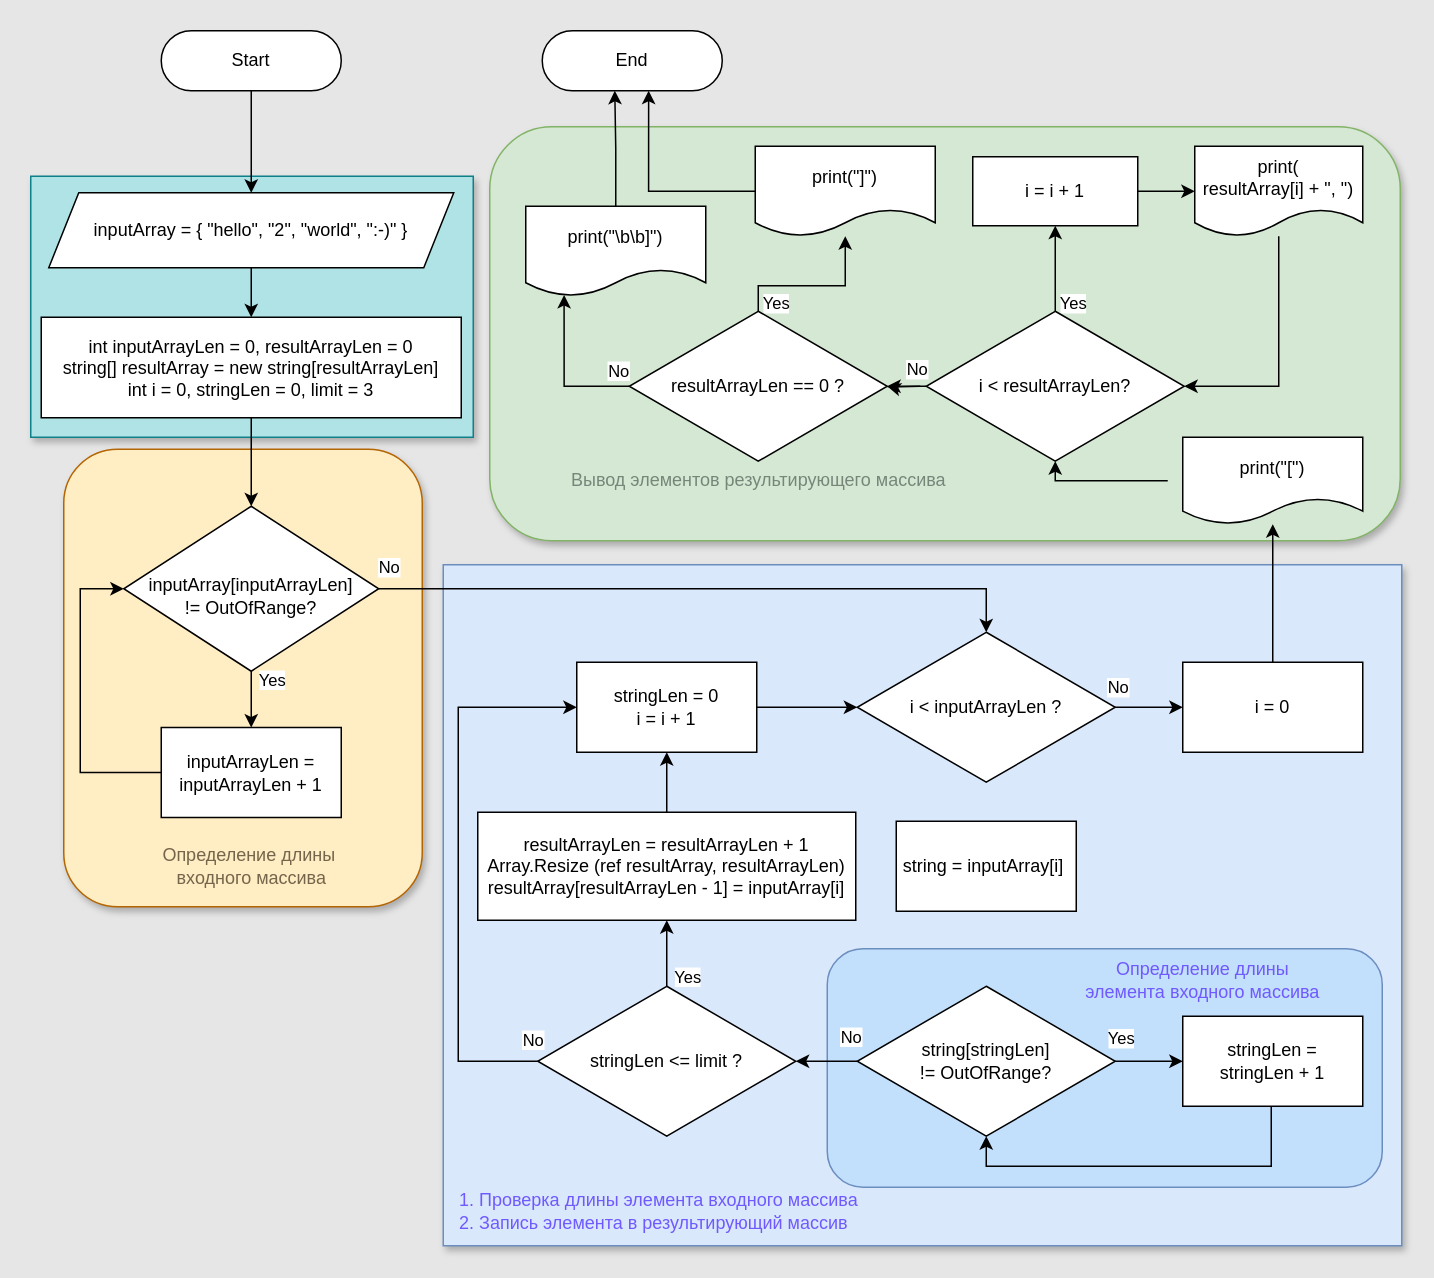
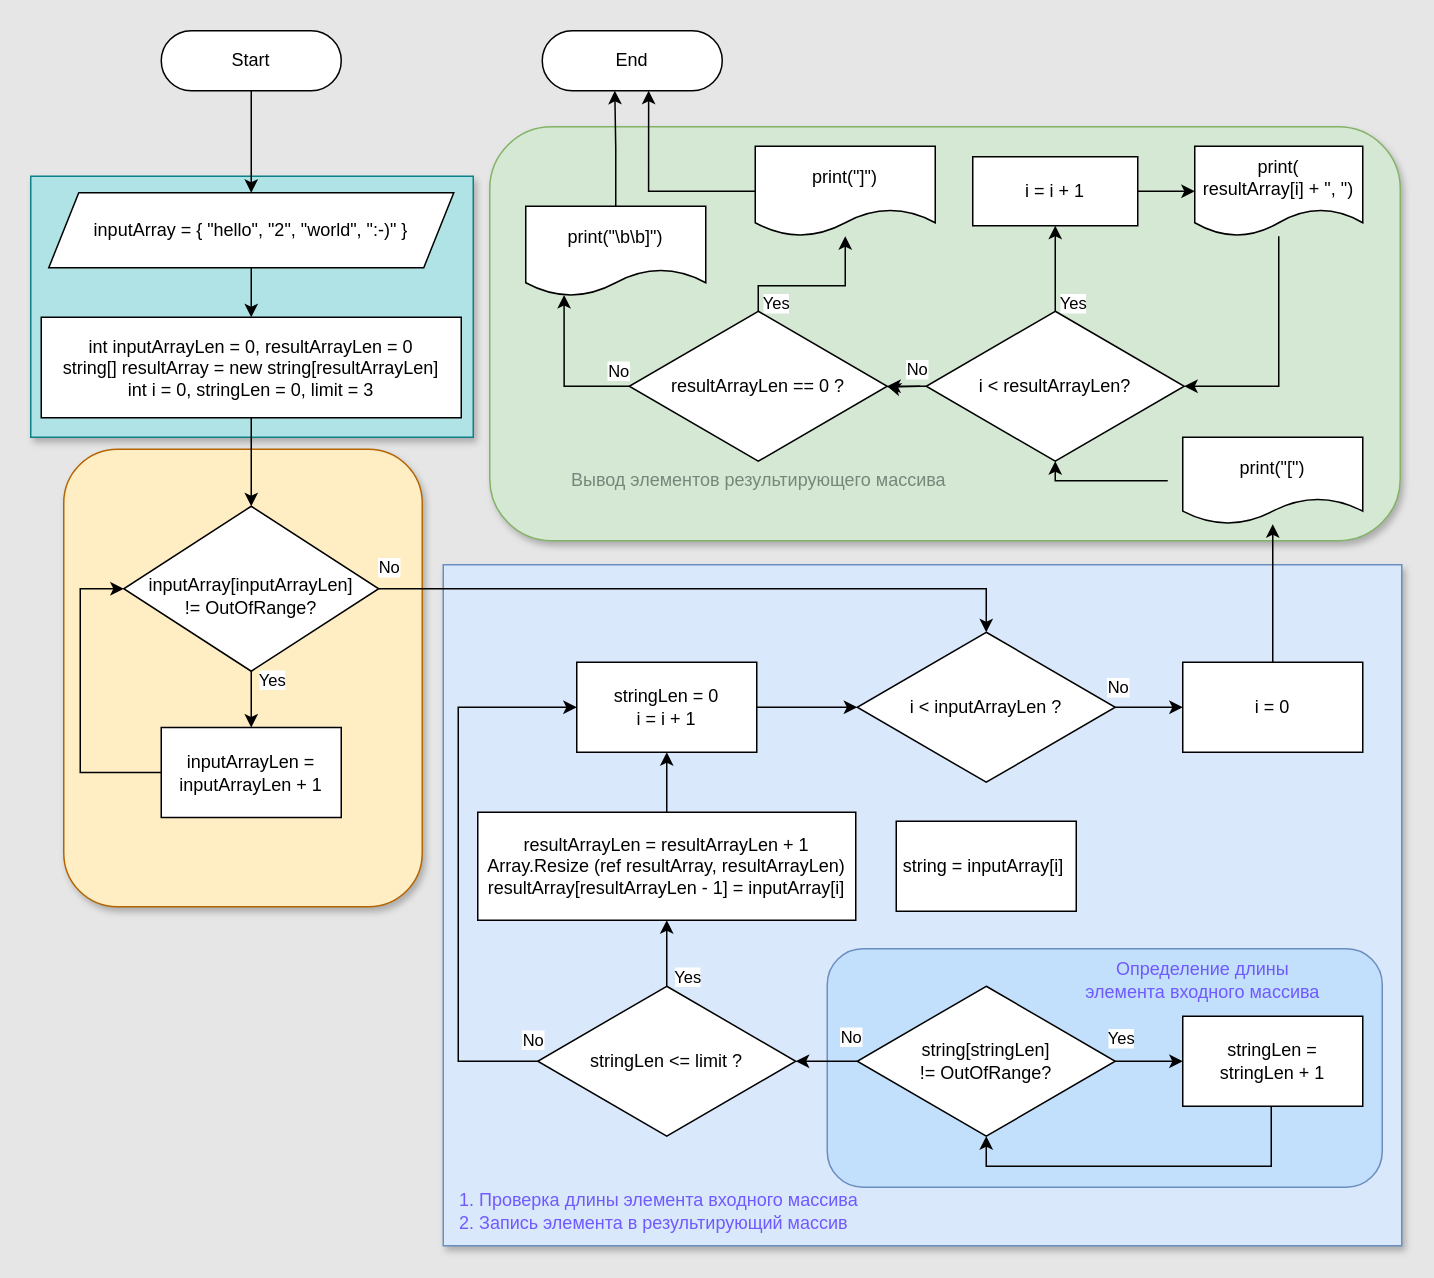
(251, 866) -> none
